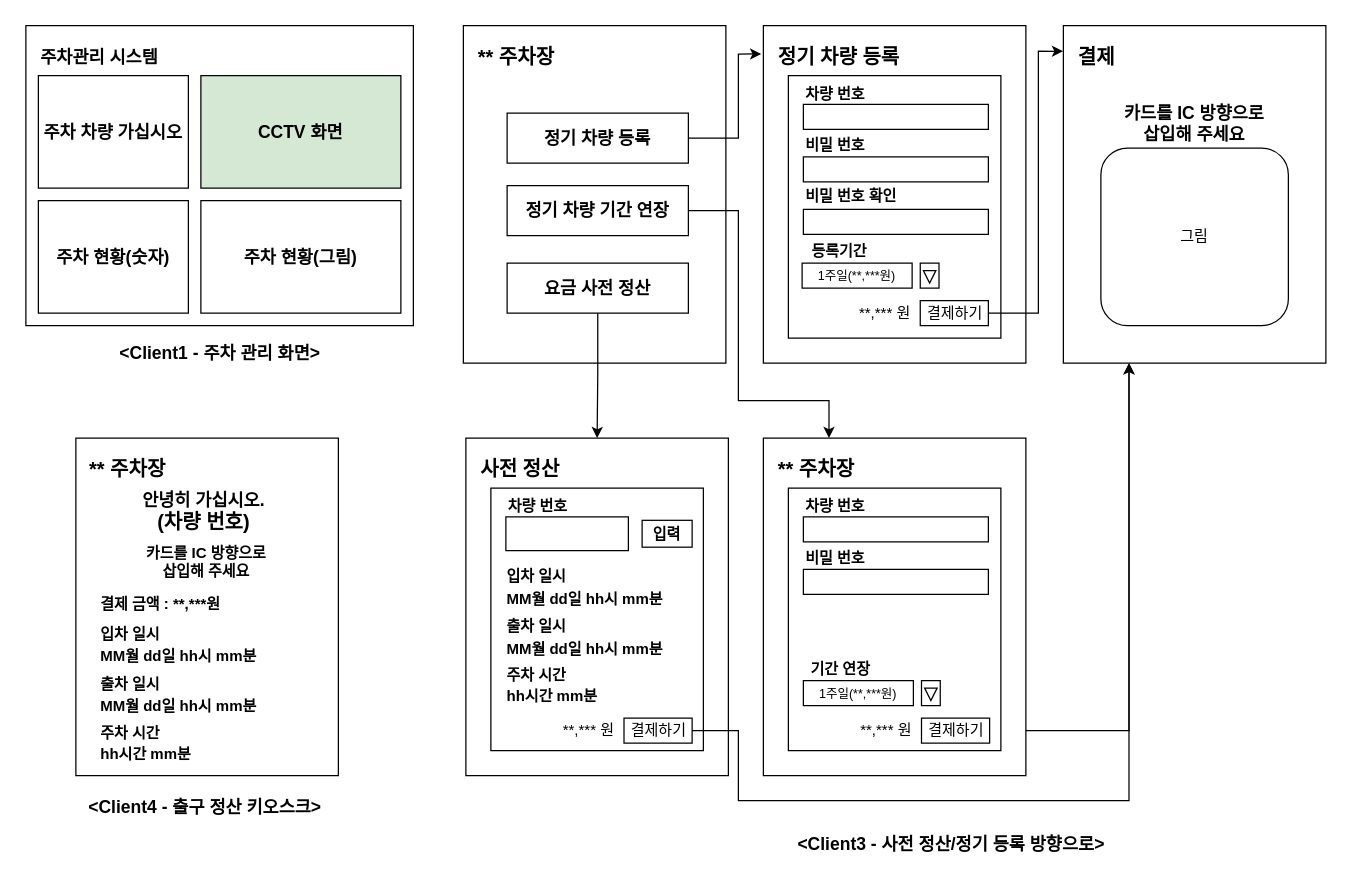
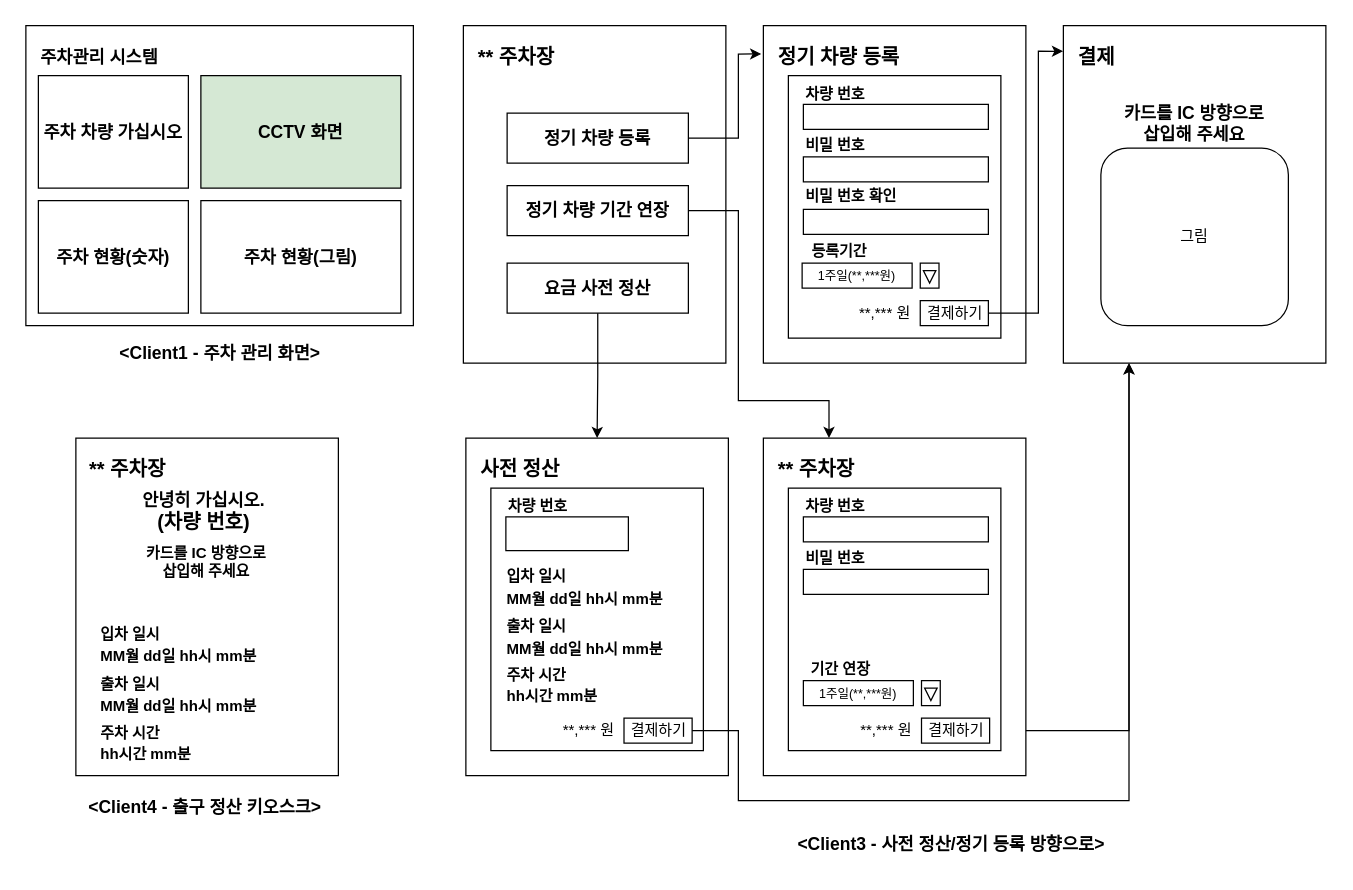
(667, 534) -> none
(207, 604) -> none
